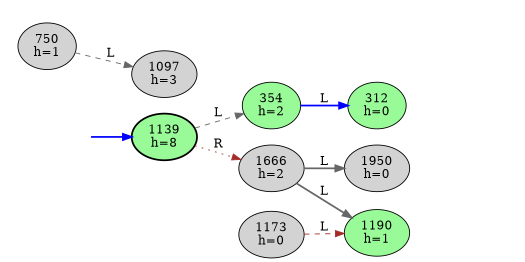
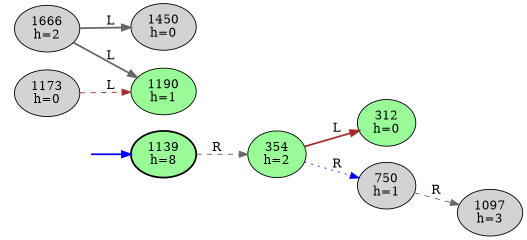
(111, 54) -> (436, 190)
(320, 106) -> (328, 140)
(218, 113) -> (217, 148)
(213, 151) -> none
(377, 168) -> (164, 27)
none -> (328, 169)
